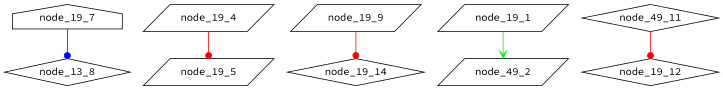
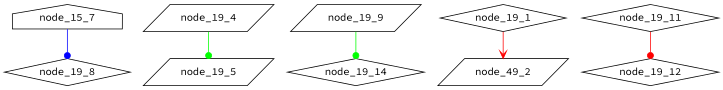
(67, 18) -> (67, 18)
(503, 18) -> (503, 18)
(650, 18) -> (650, 18)
(503, 41) -> (503, 41)
(209, 42) -> (209, 42)
(356, 42) -> (356, 42)
(67, 72) -> (67, 72)
